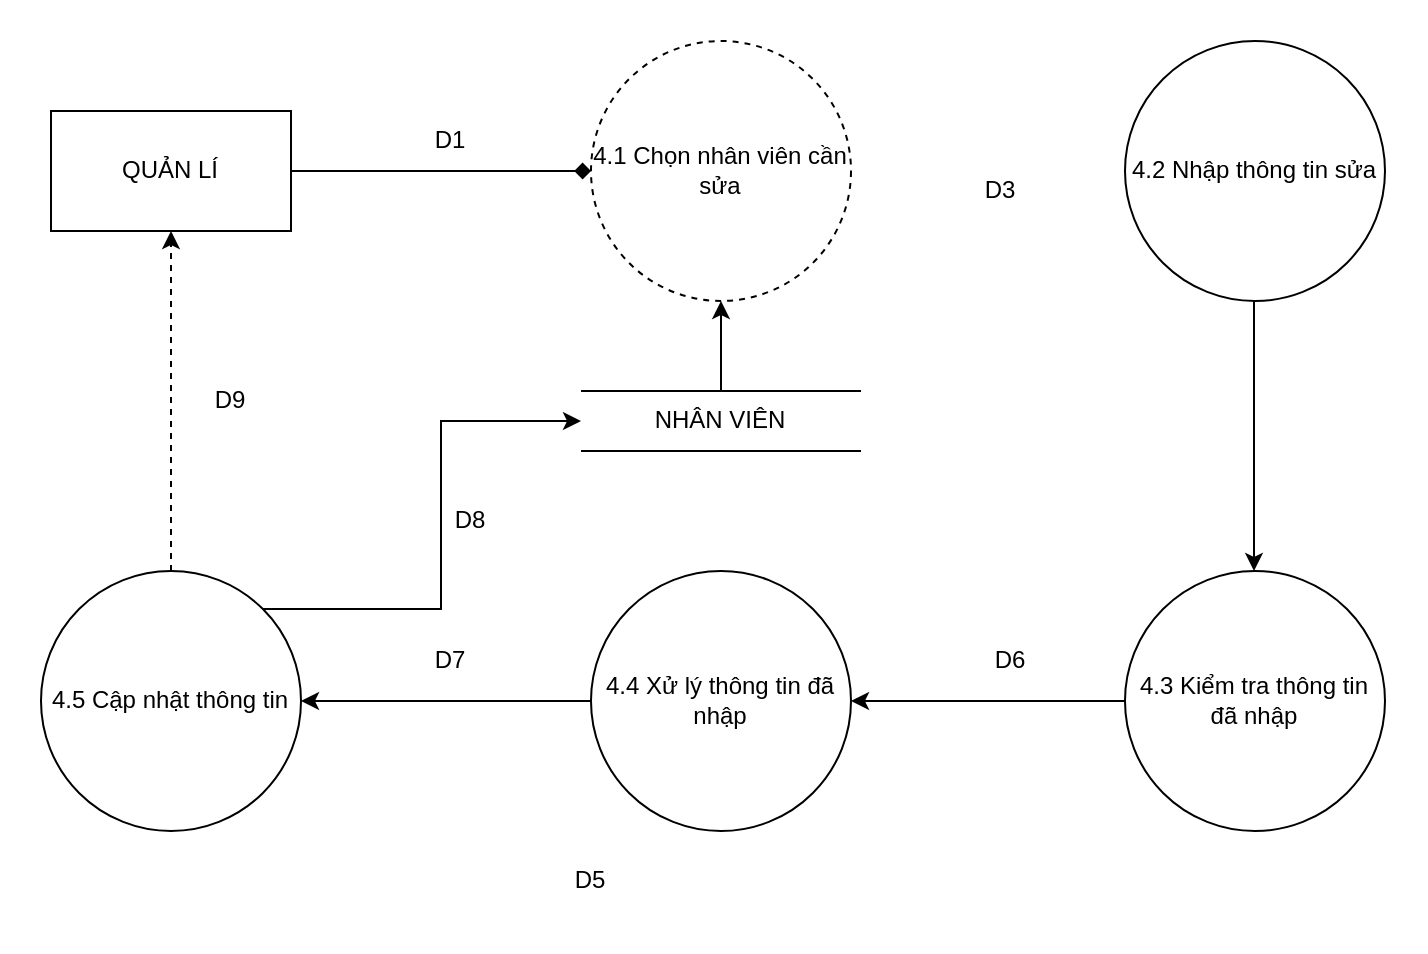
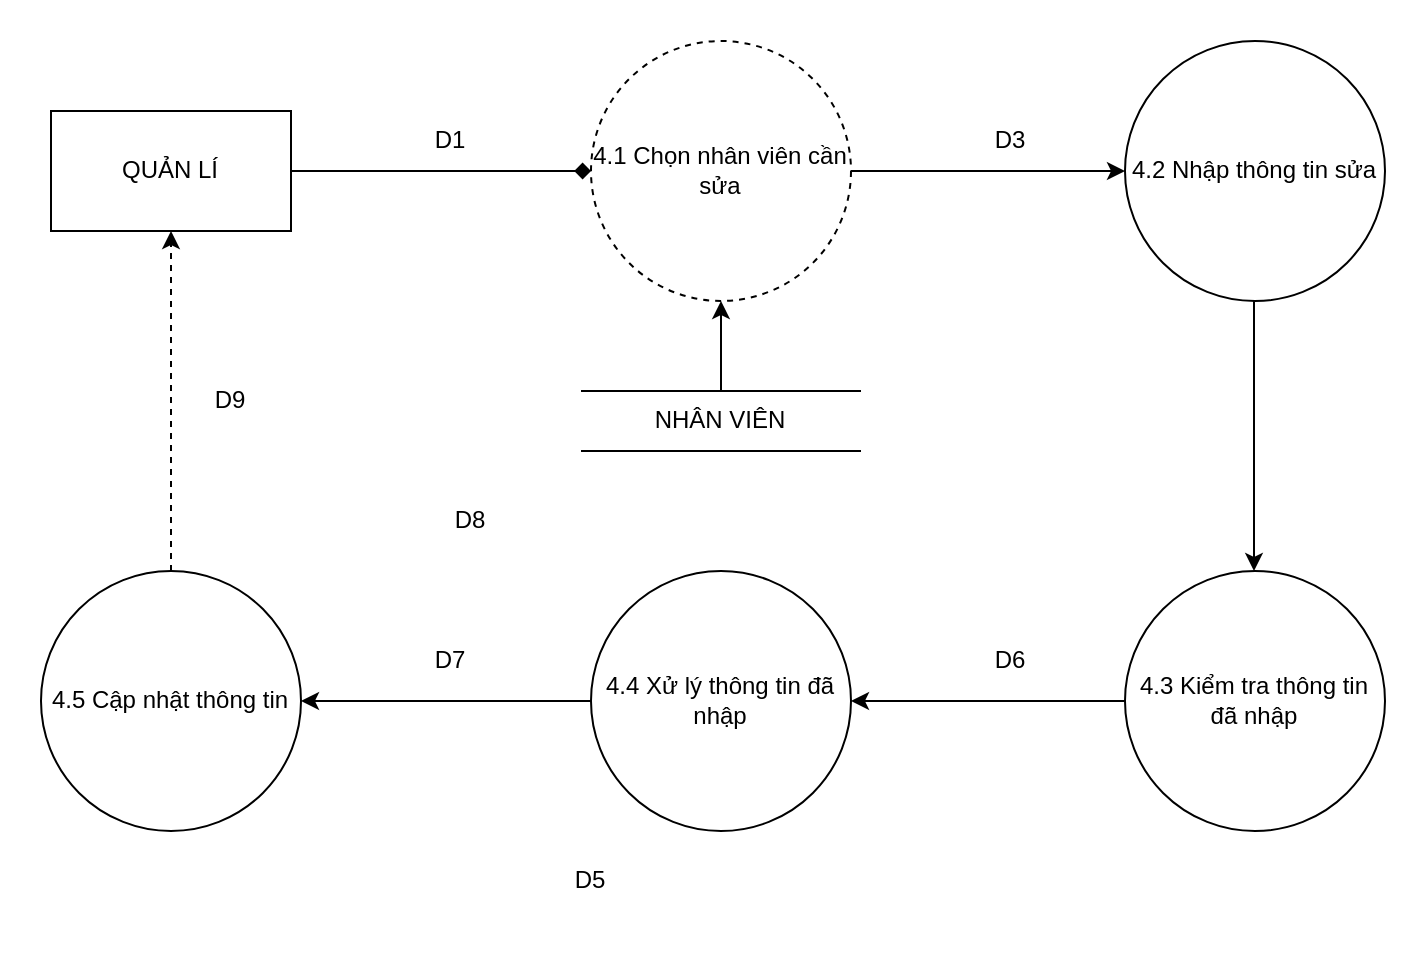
none -> (981, 171)
(1001, 191) -> (1011, 141)
(441, 541) -> none
